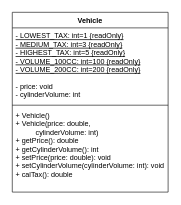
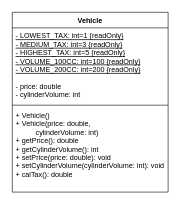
(37, 86) -> (41, 86)
